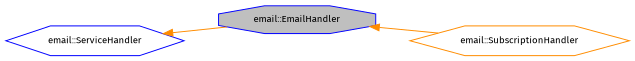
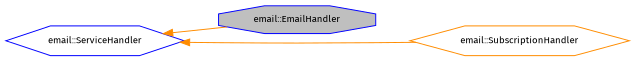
(409, 30) -> (303, 43)
